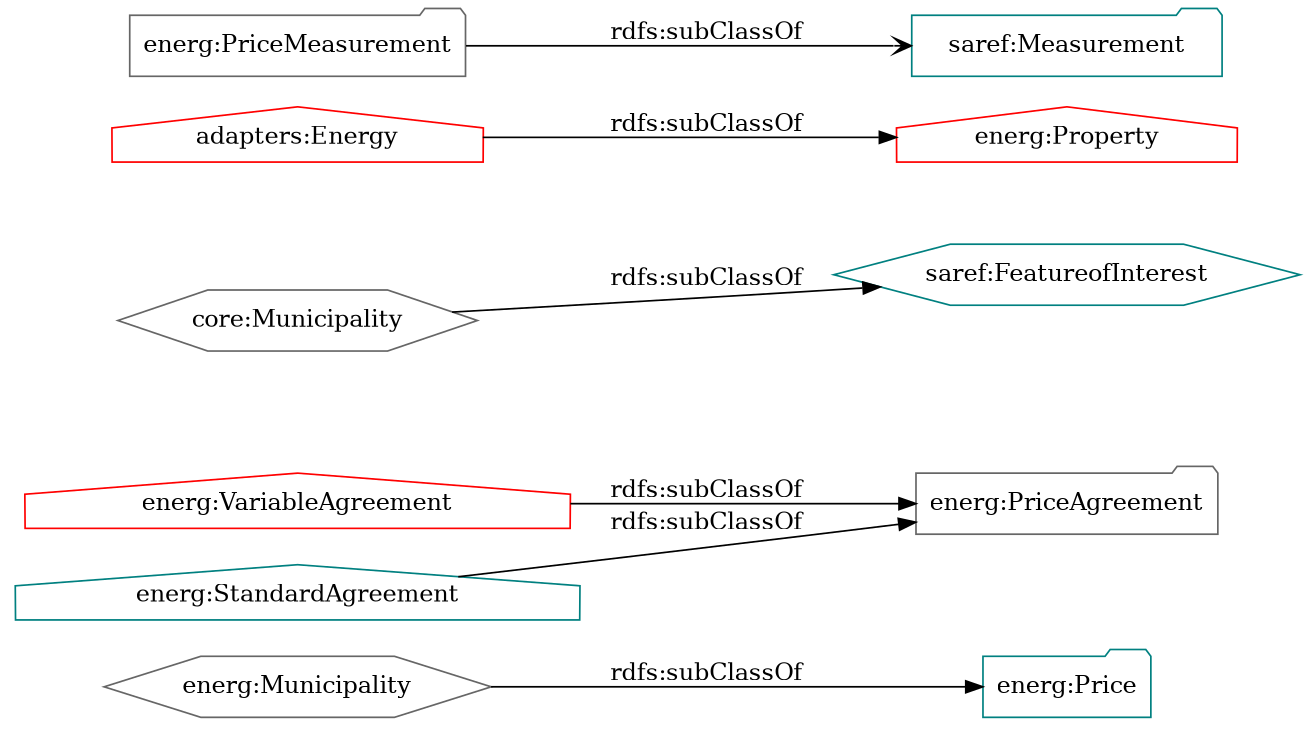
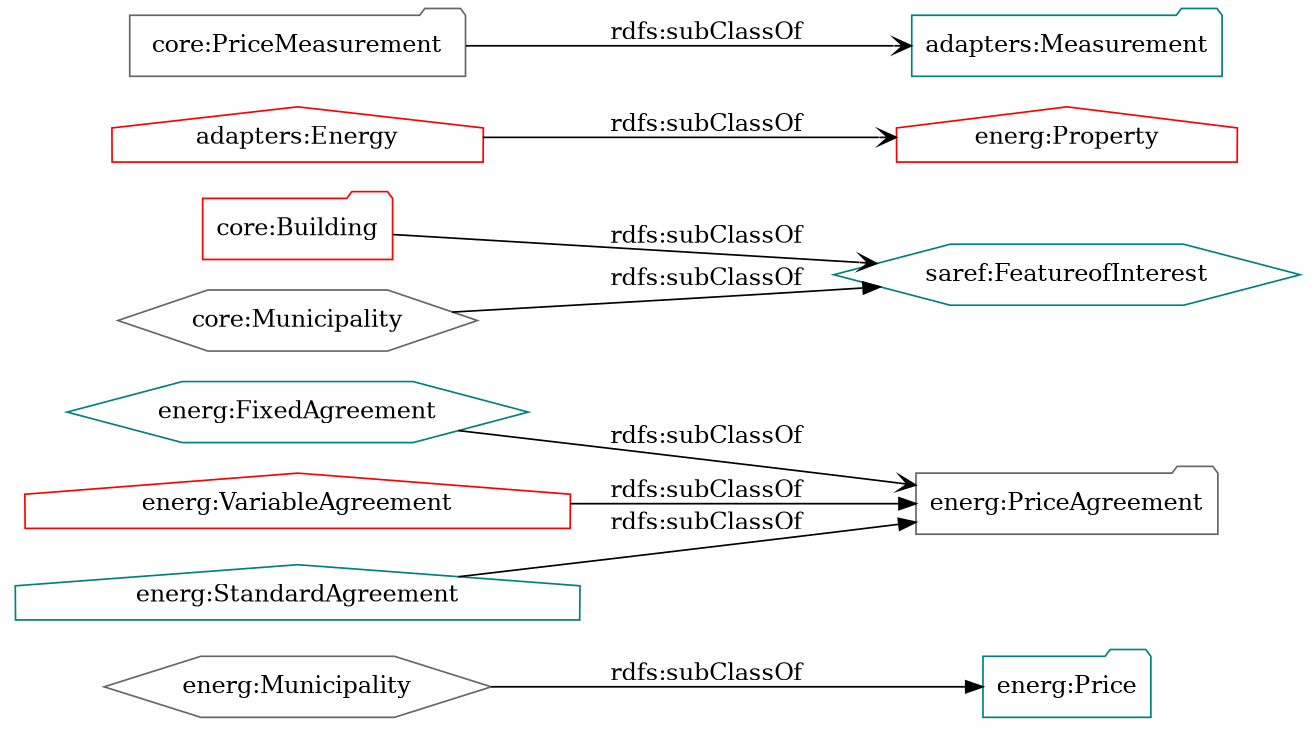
(298, 46) -> (298, 46)
(1067, 46) -> (1067, 46)
(681, 137) -> (681, 137)
none -> (298, 229)
none -> (298, 412)
